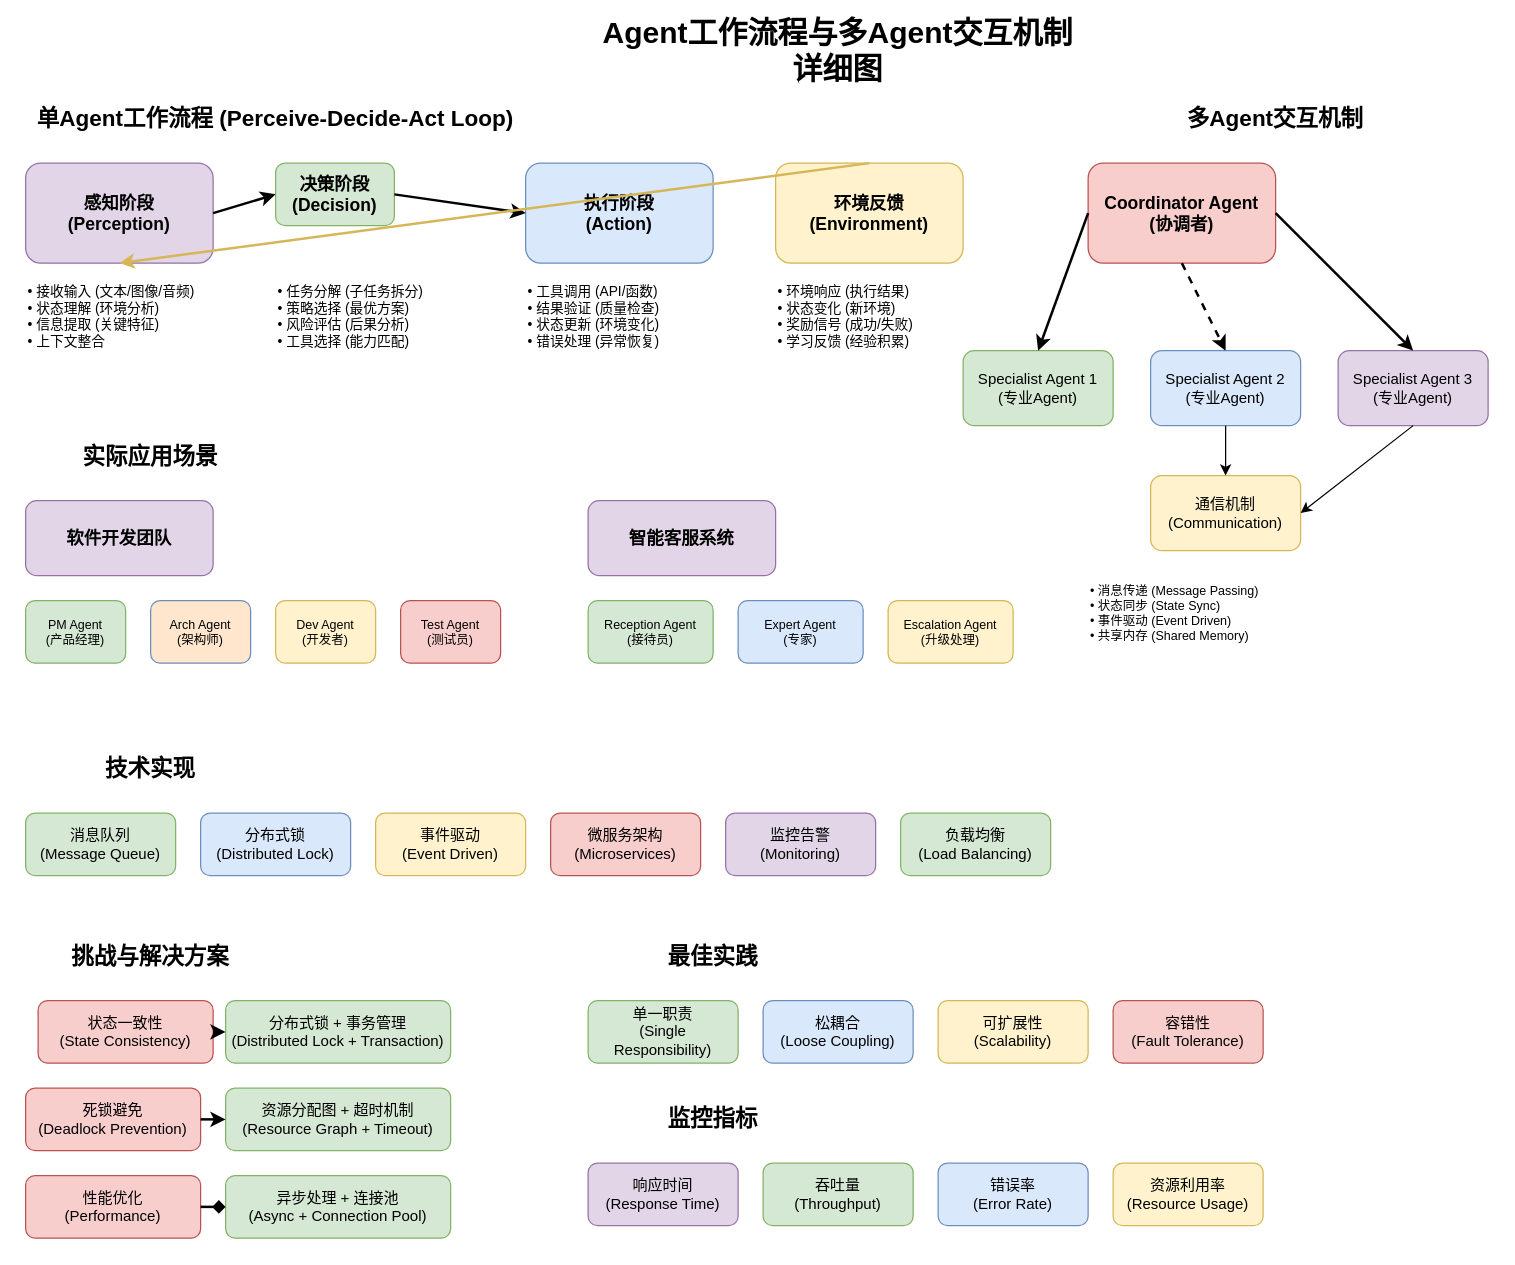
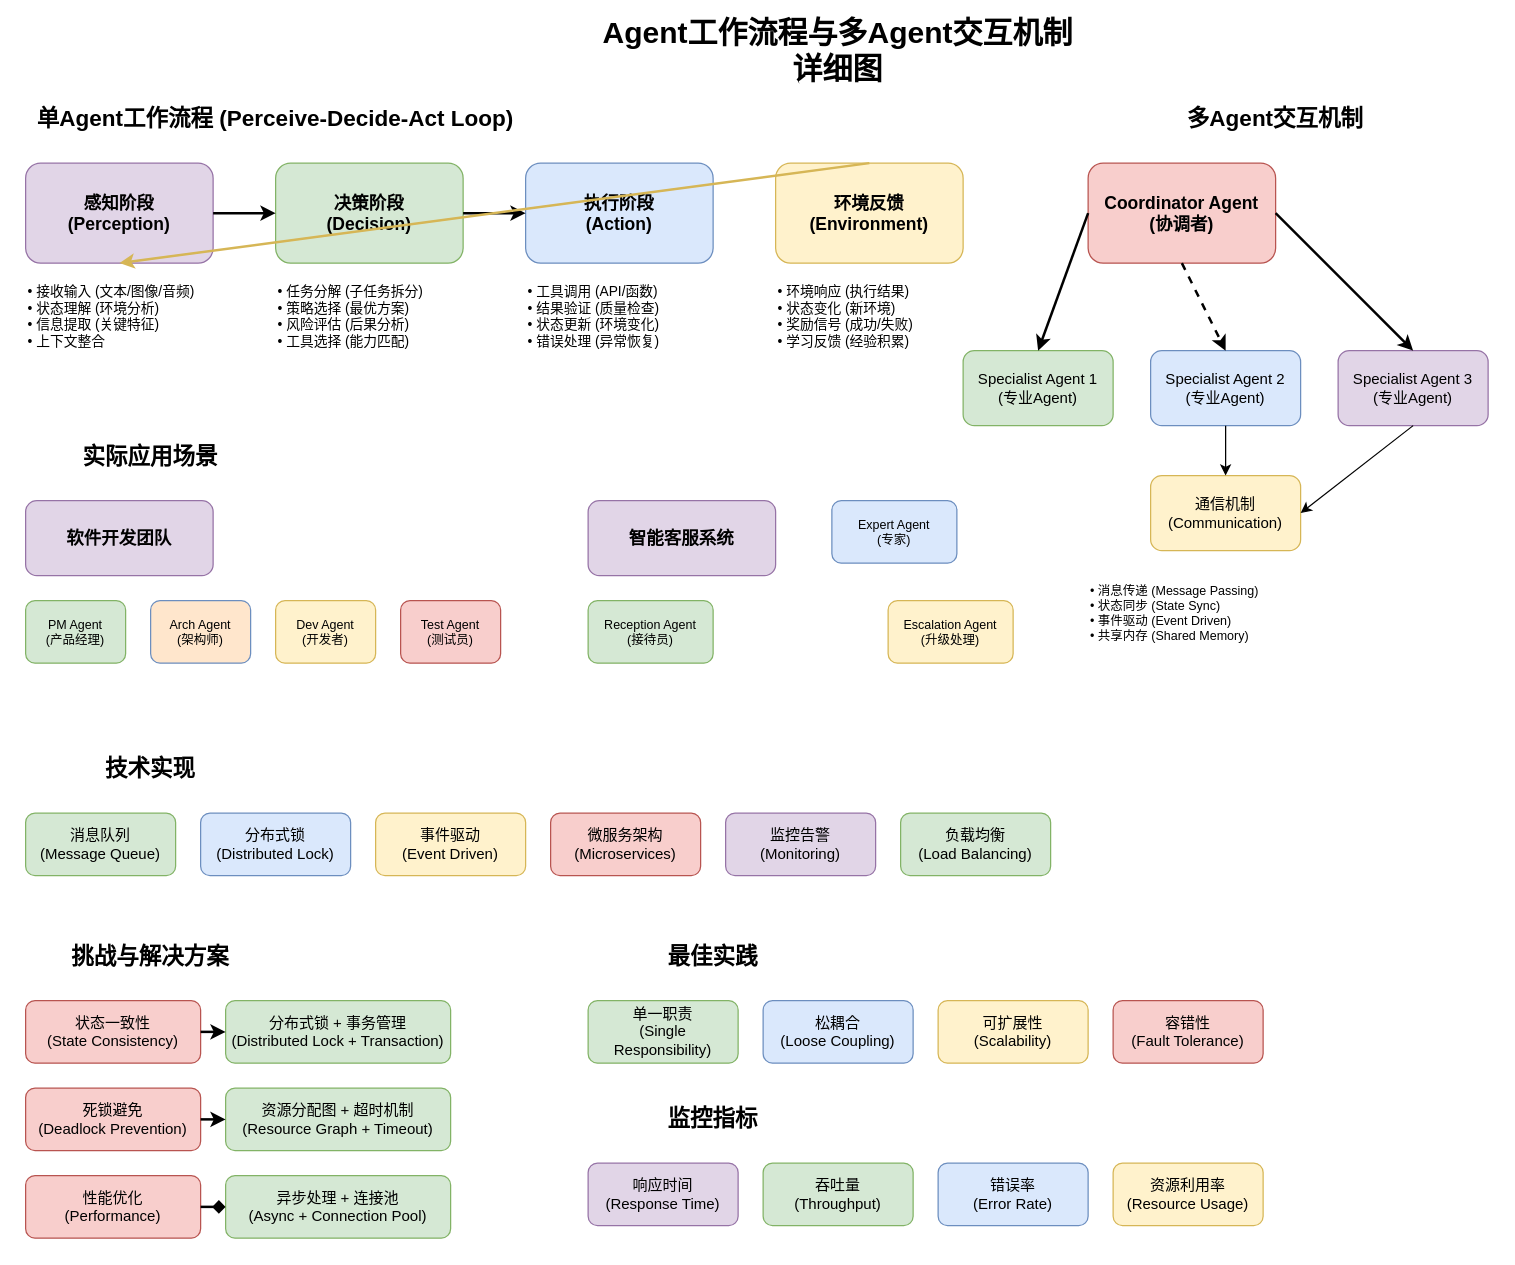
(335, 194) -> (369, 213)
(801, 632) -> (894, 532)
(126, 1032) -> (113, 1032)
